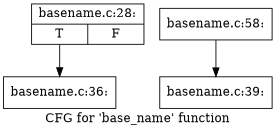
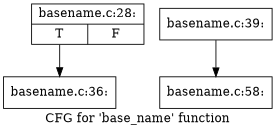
(216, 54) -> (216, 54)
